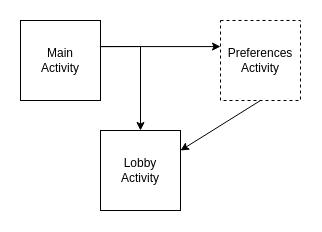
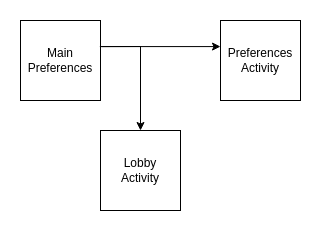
(61, 61) -> (61, 61)
(261, 61) -> (261, 61)
(224, 124) -> none
